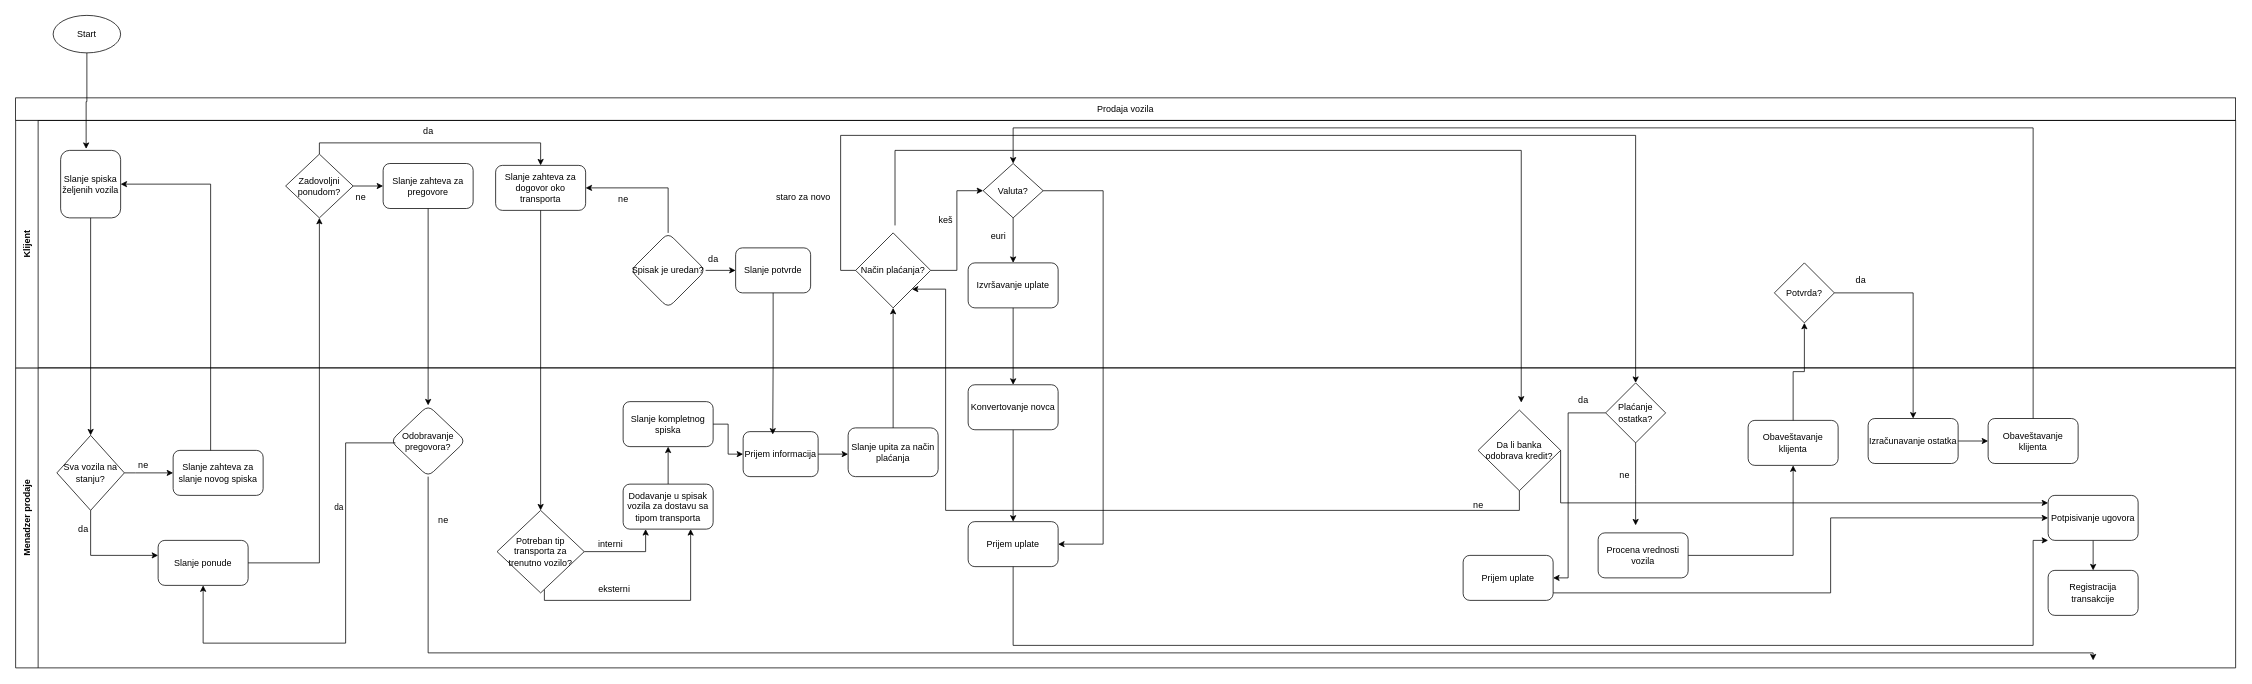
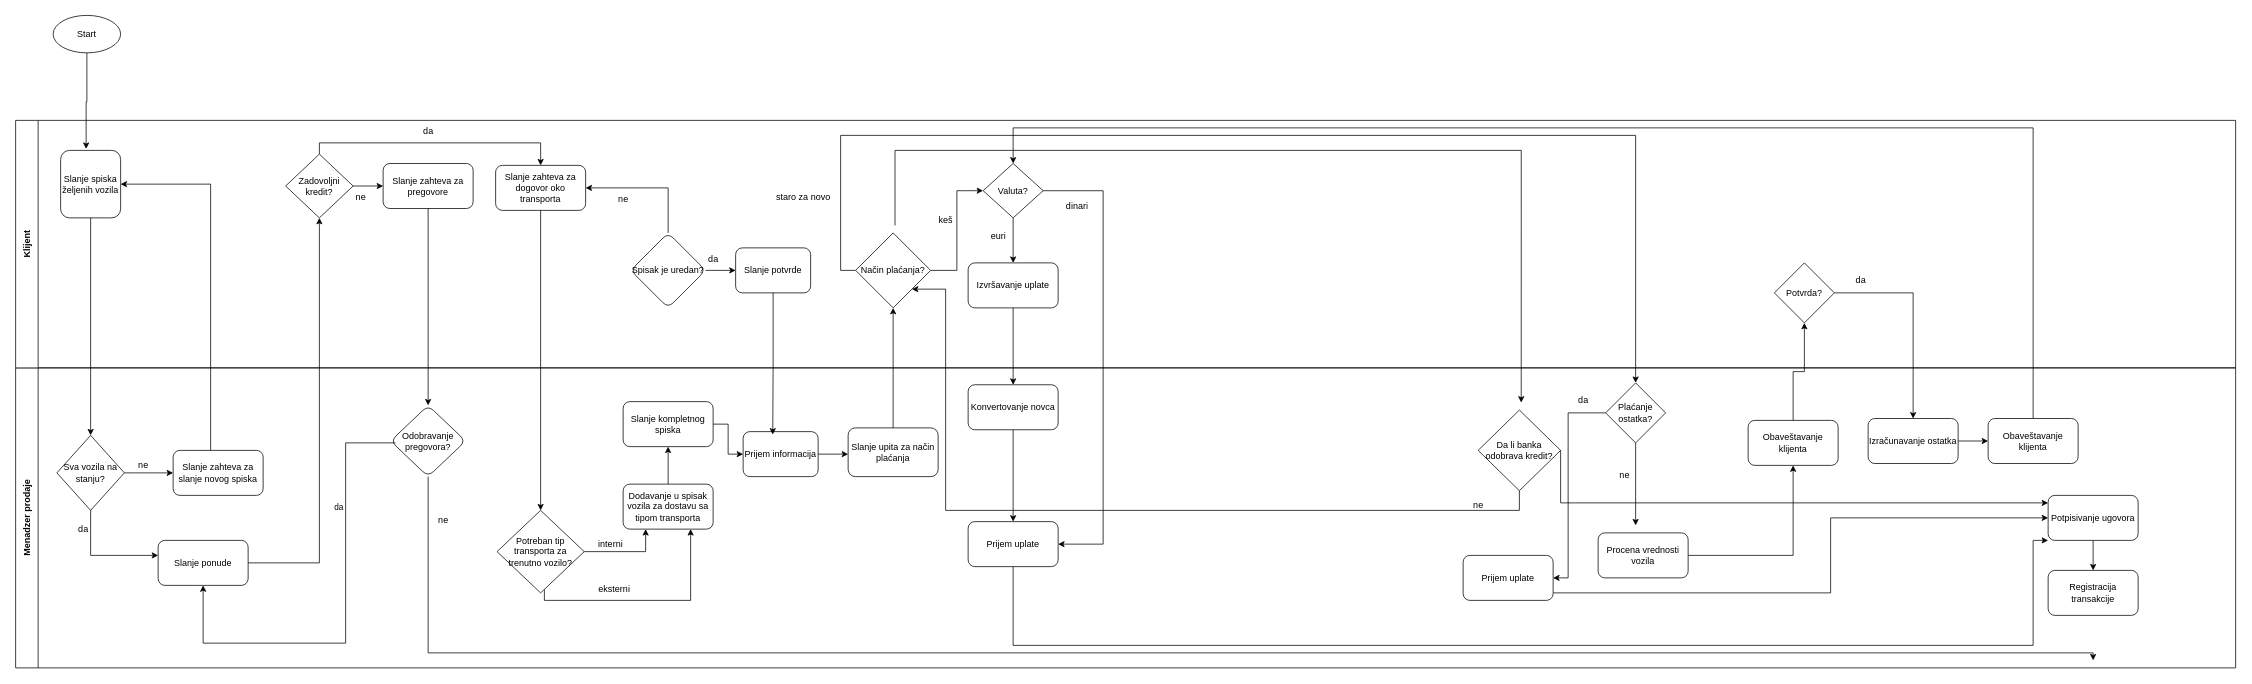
(1125, 109) -> none
(319, 186) -> (319, 186)
none -> (1077, 207)
